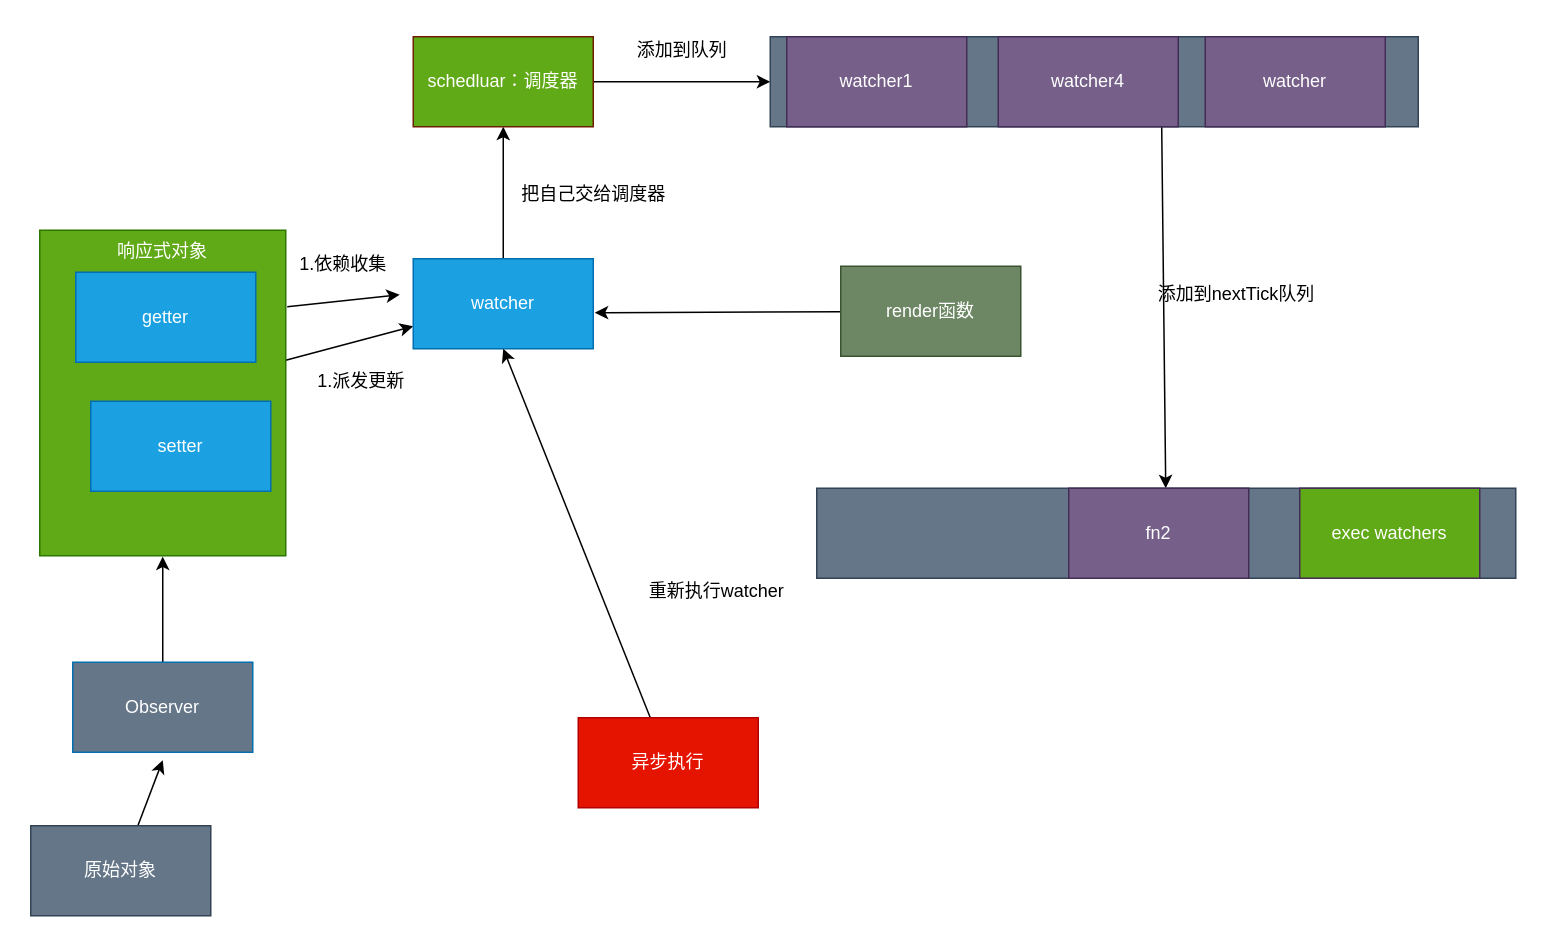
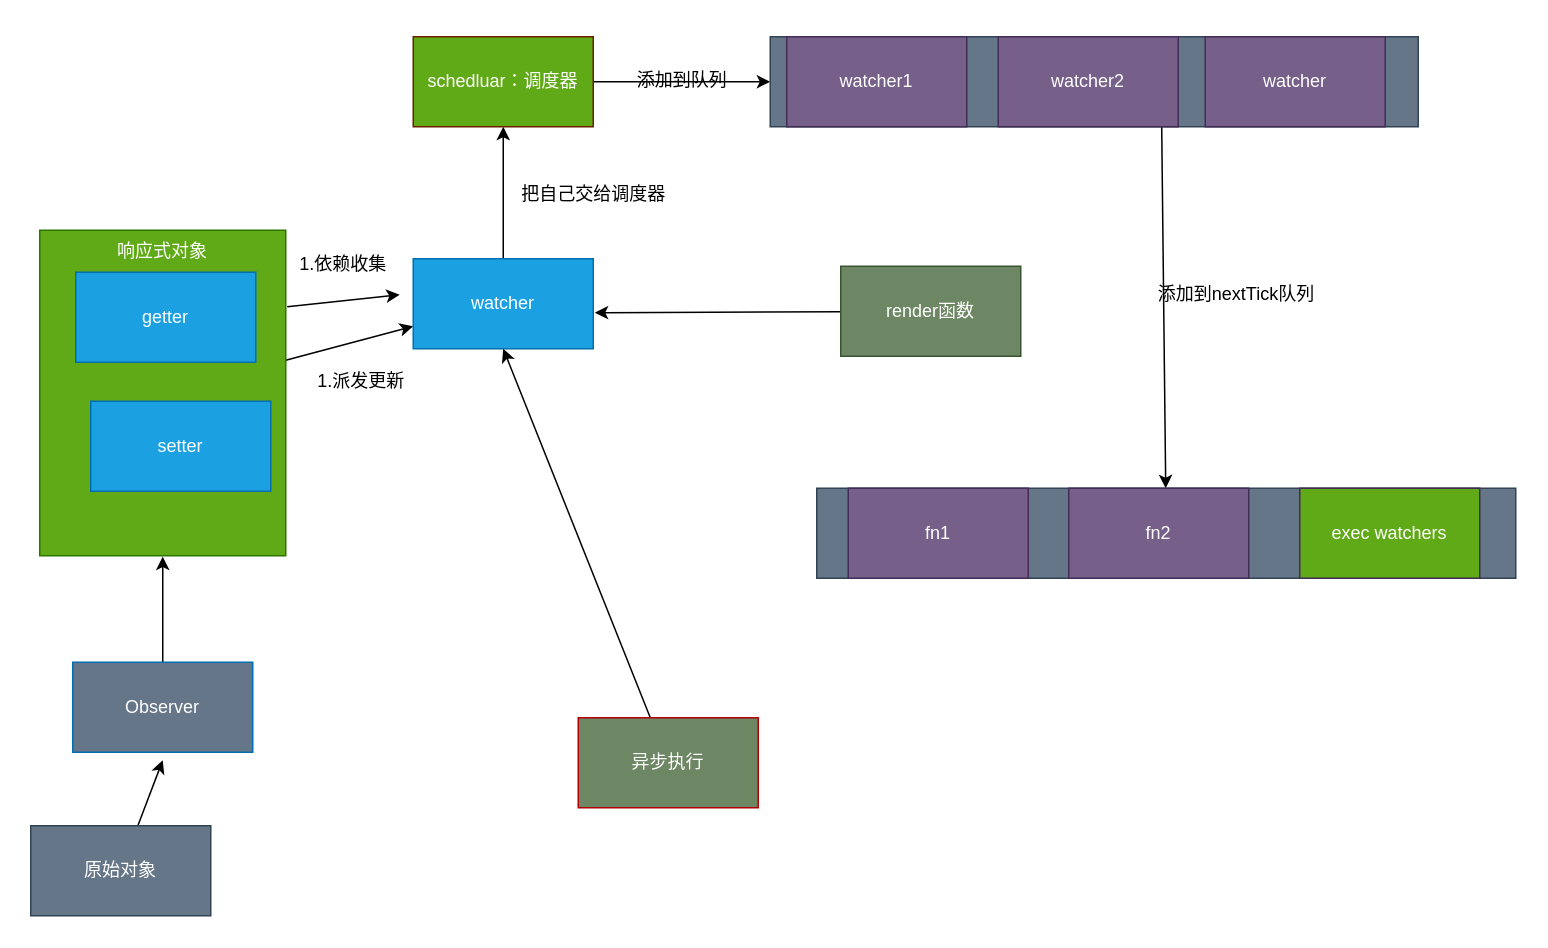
(682, 50) -> (682, 80)
(1088, 82) -> (1088, 82)
none -> (938, 533)
(716, 592) -> none
(668, 763) -> (668, 763)
